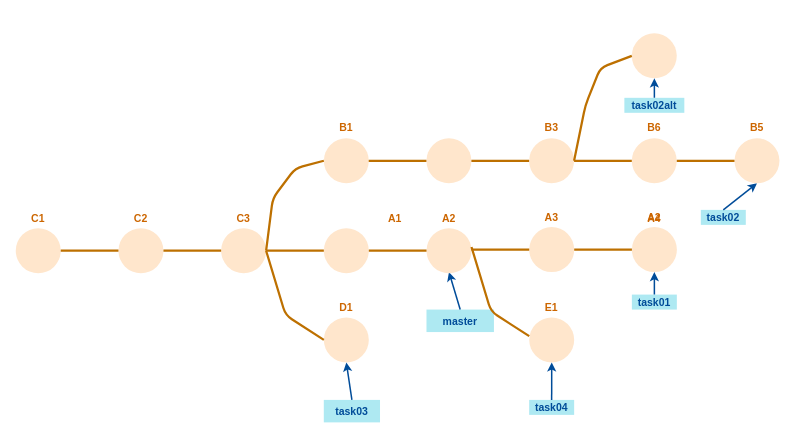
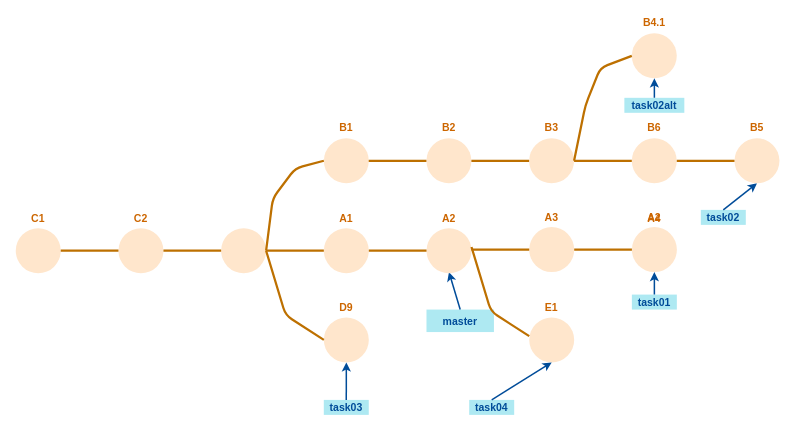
none -> (654, 23)
none -> (449, 128)
(243, 219) -> none
(395, 219) -> (346, 219)
(346, 308) -> (346, 308)
(552, 408) -> (492, 408)
(352, 411) -> (346, 408)
